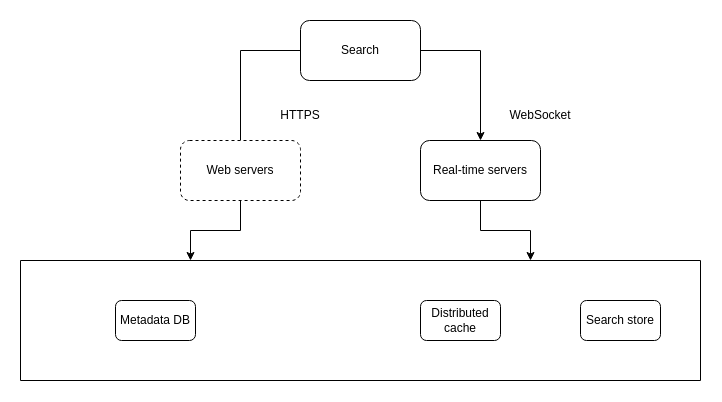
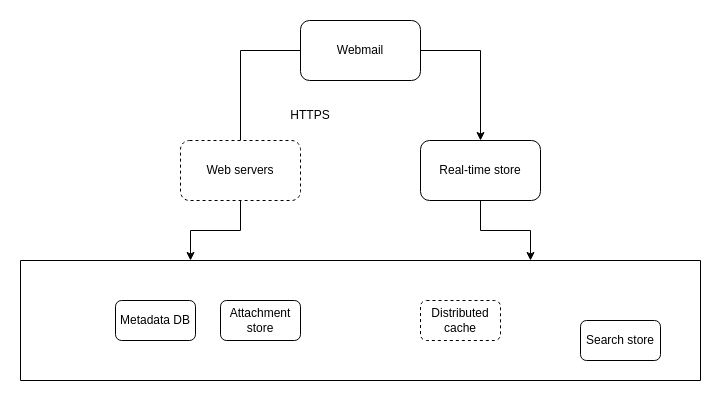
(361, 51) -> (361, 51)
(301, 116) -> (311, 116)
(541, 116) -> none
(481, 171) -> (481, 171)
none -> (261, 321)
(461, 321) -> (461, 321)
(621, 321) -> (621, 341)
